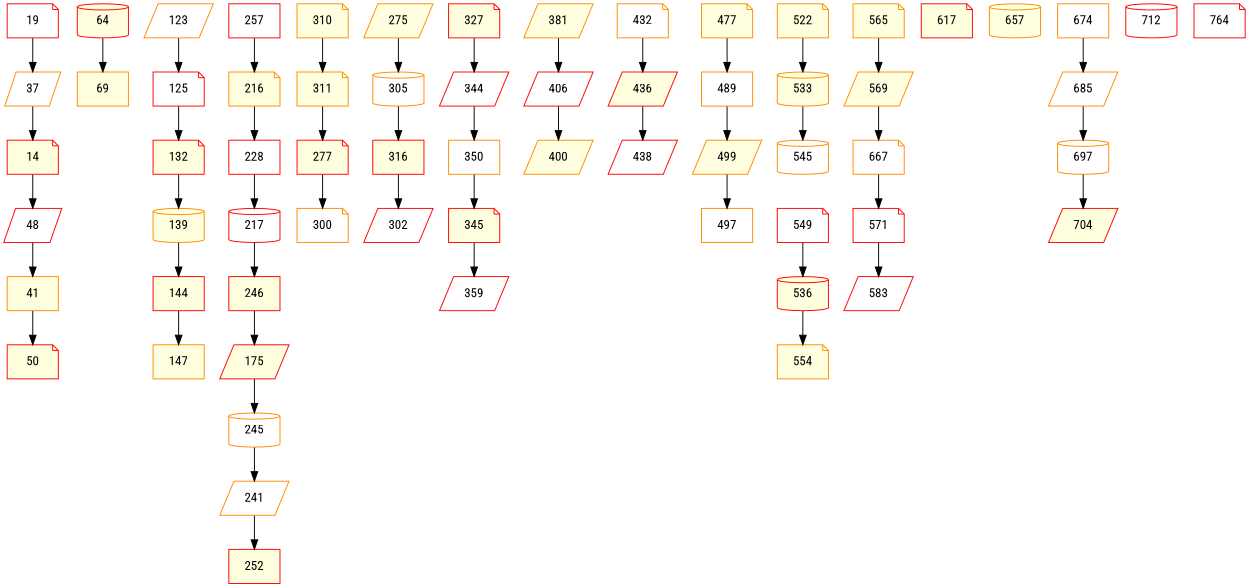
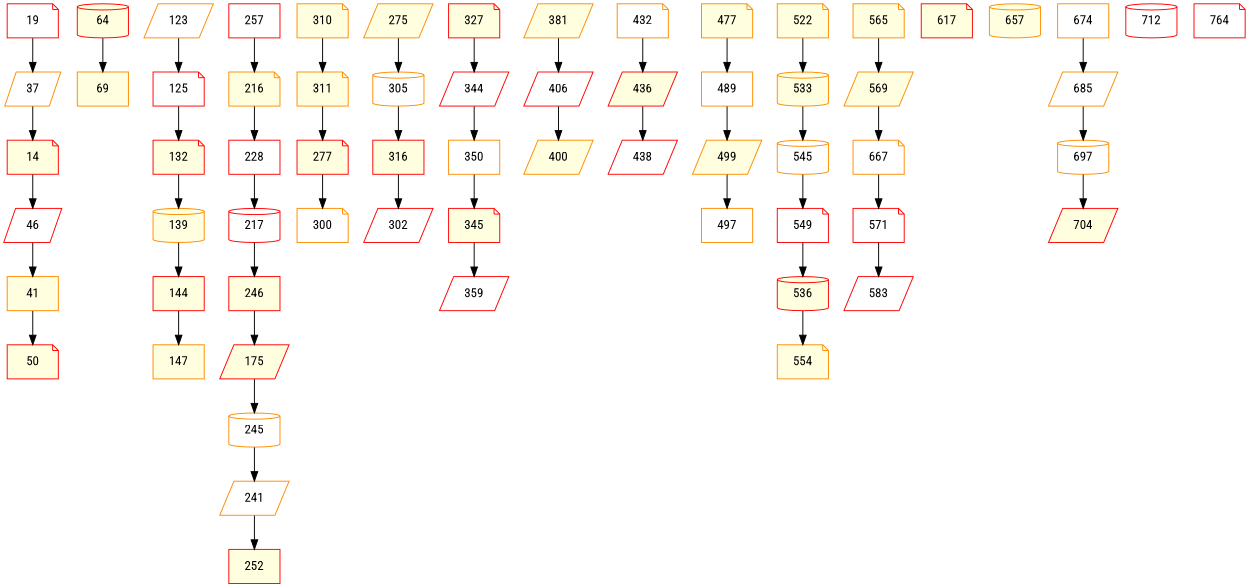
none -> (803, 187)
(33, 225) -> (33, 225)
